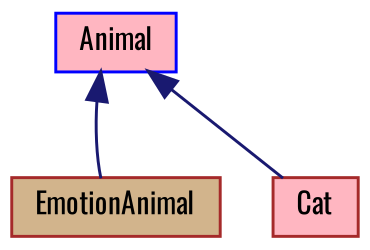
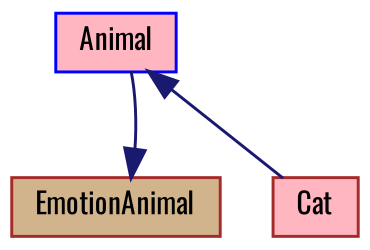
(97, 140) -> (135, 110)
